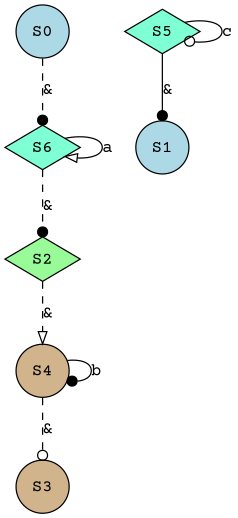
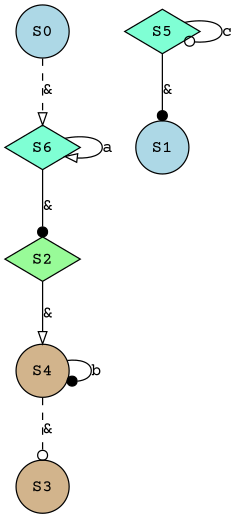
(43, 86) -> (43, 86)
(43, 198) -> (43, 198)
(43, 306) -> (43, 306)
